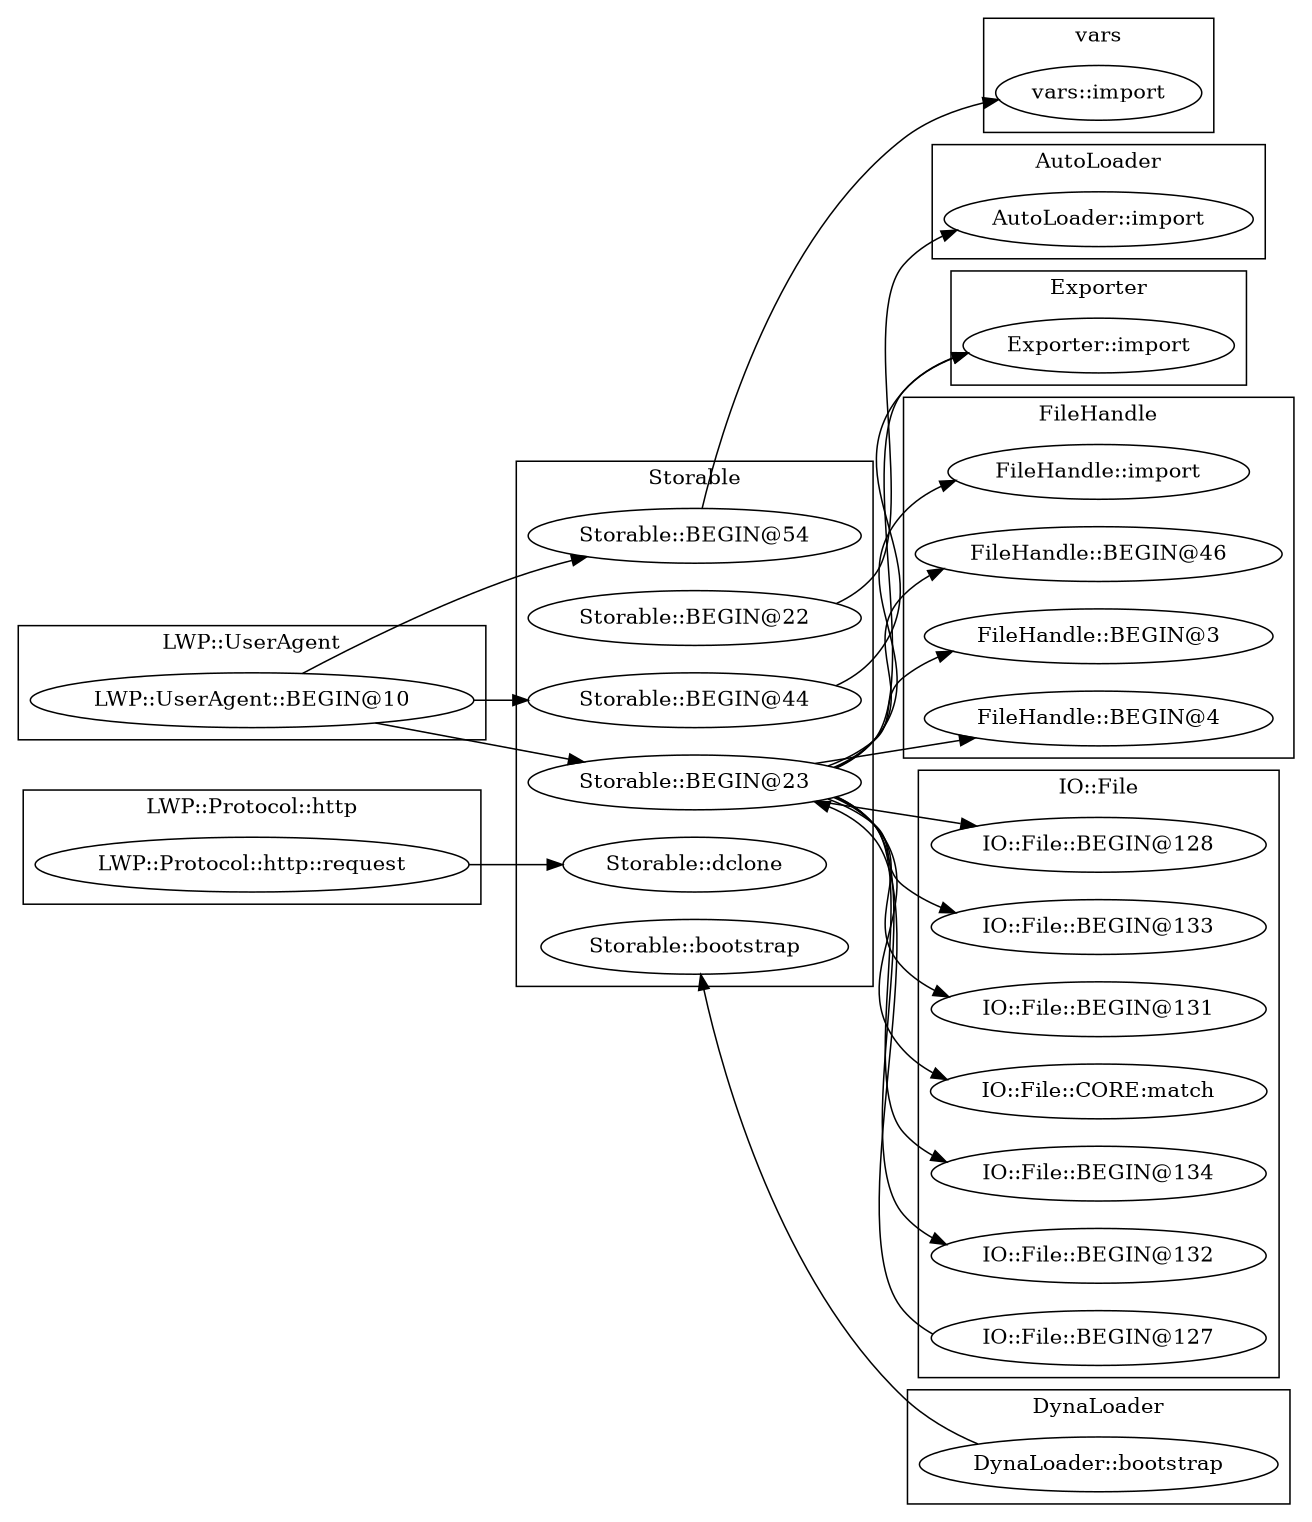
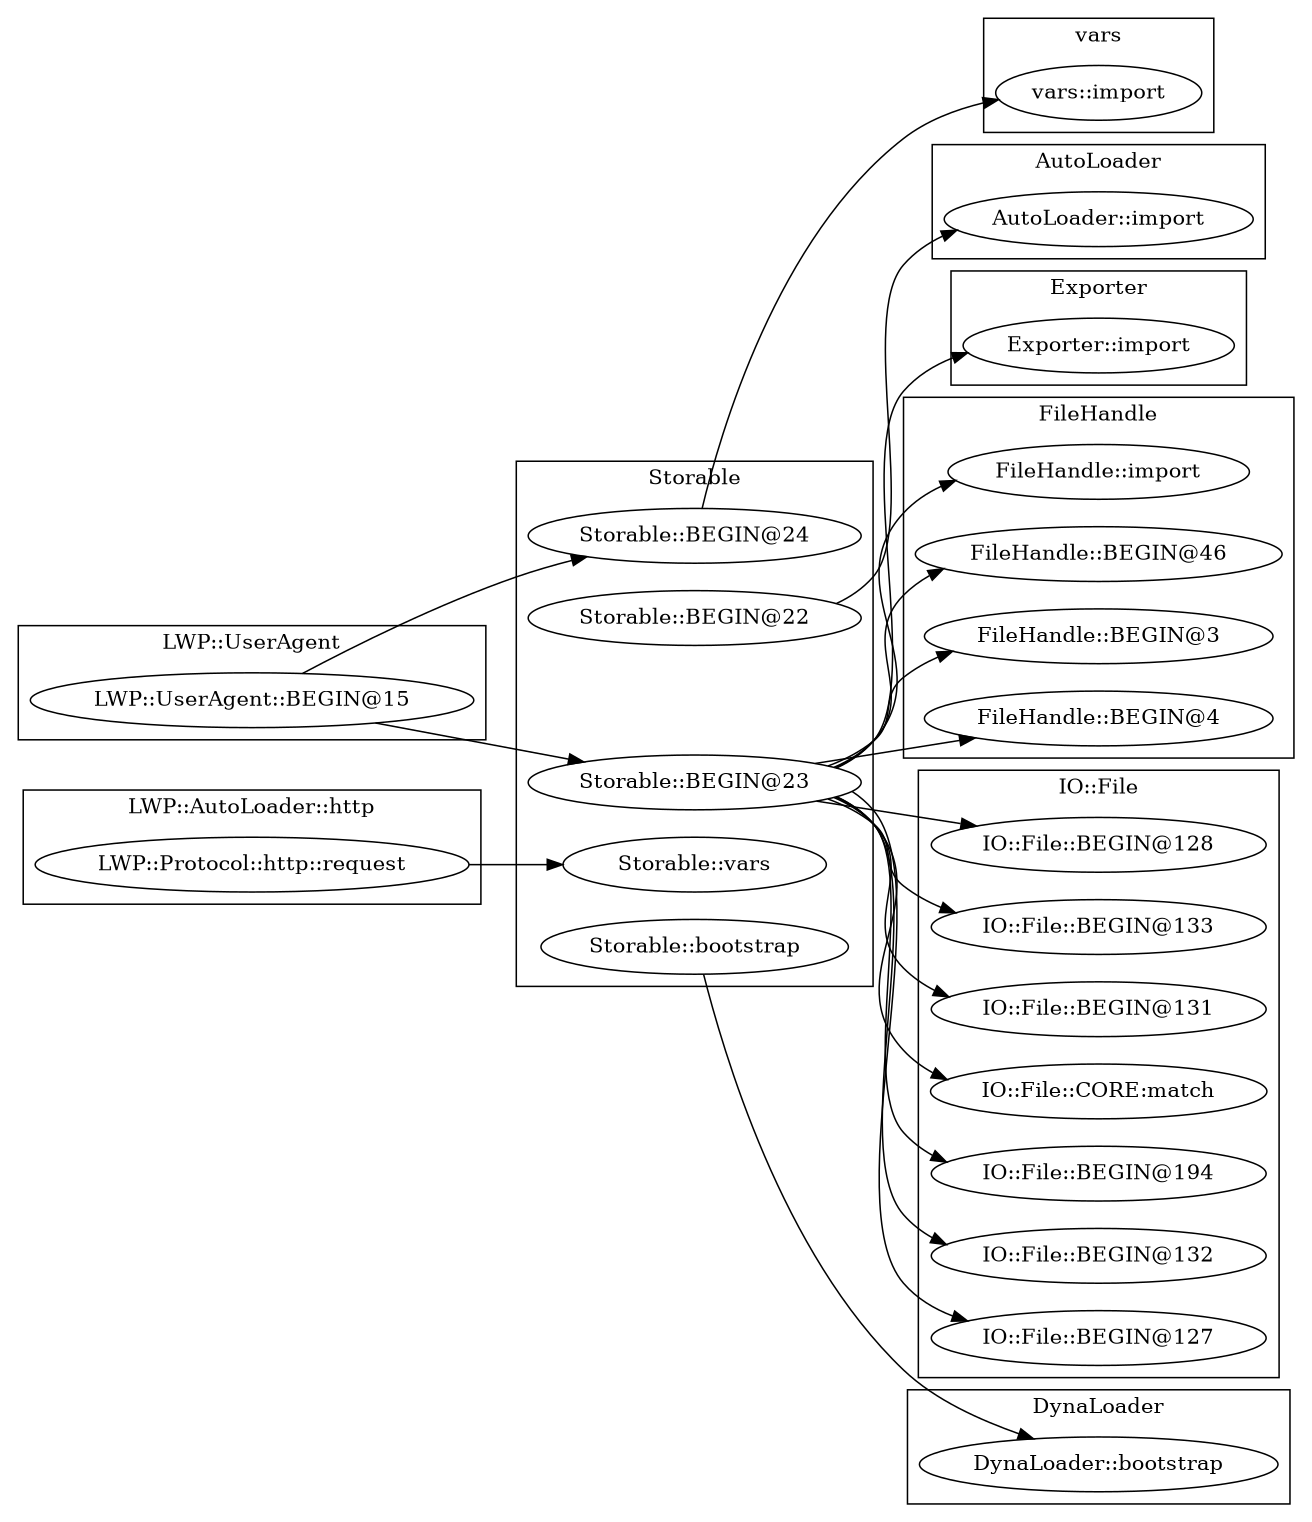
(695, 536) -> (695, 536)
(252, 700) -> (252, 700)
(695, 700) -> none
(252, 808) -> (252, 808)
(695, 865) -> (695, 865)
(1099, 1174) -> (1099, 1174)
(880, 1195) -> (880, 1190)
(795, 1247) -> (809, 1244)
